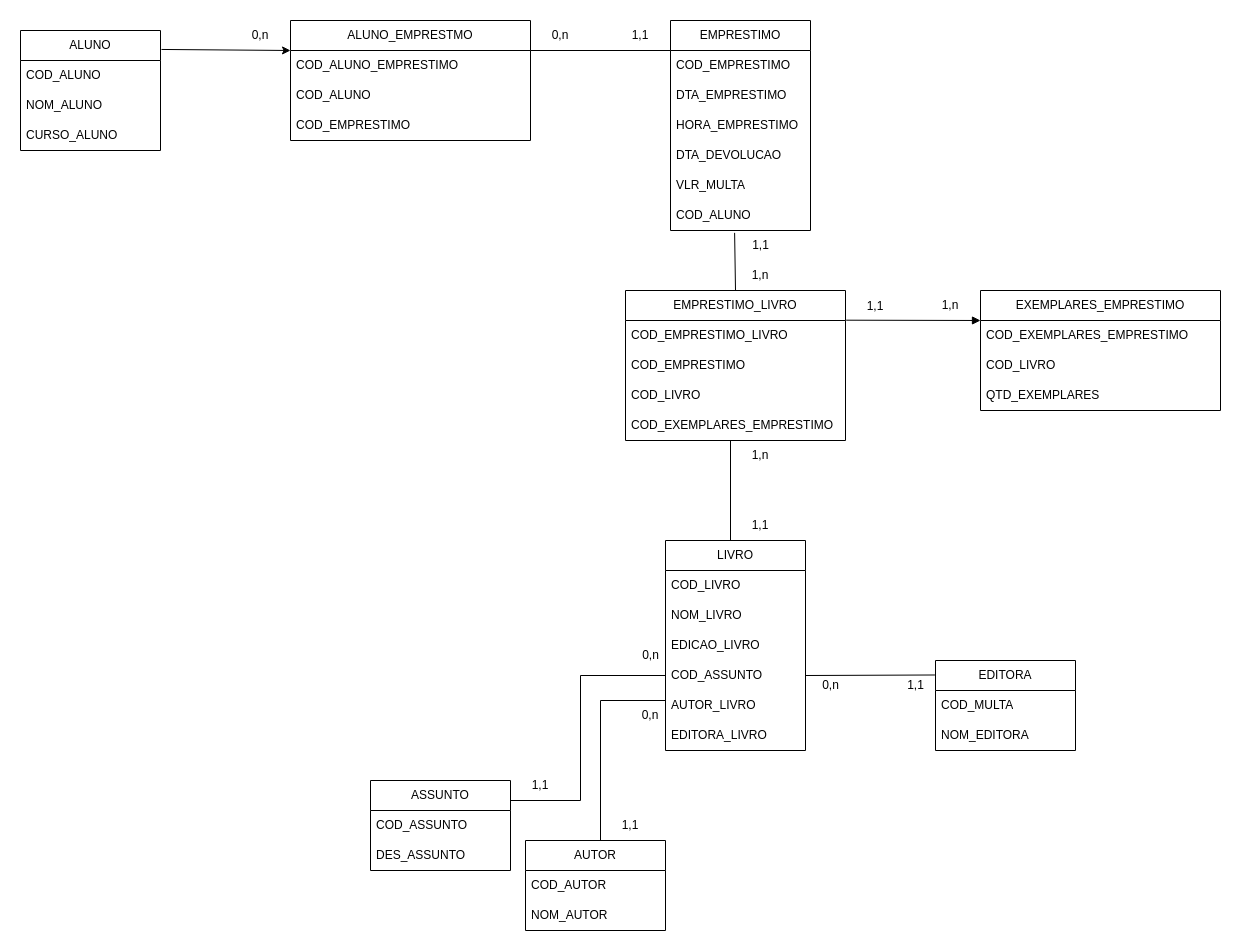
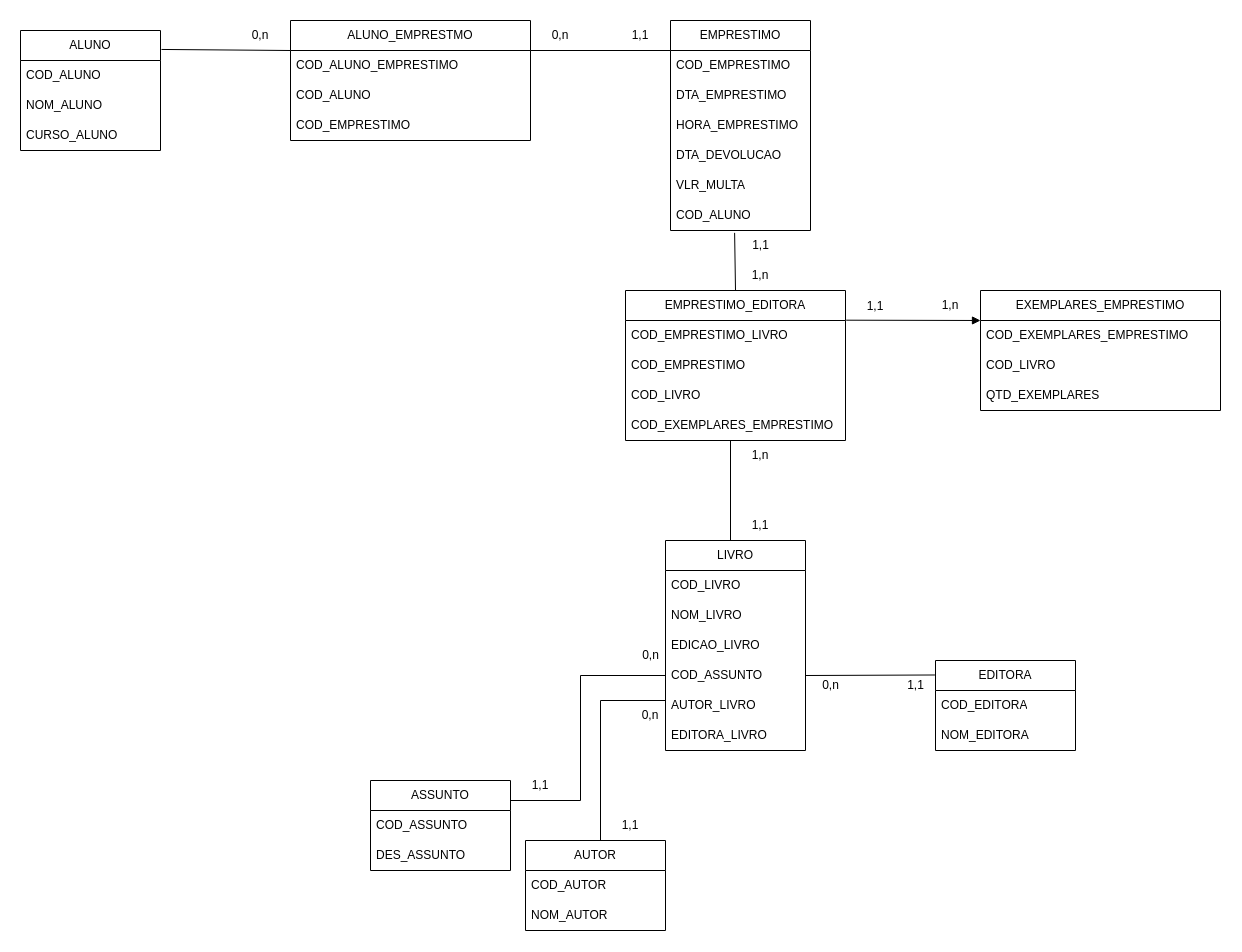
(282, 50) -> (284, 50)
(736, 306) -> (736, 306)
(972, 706) -> (978, 706)
